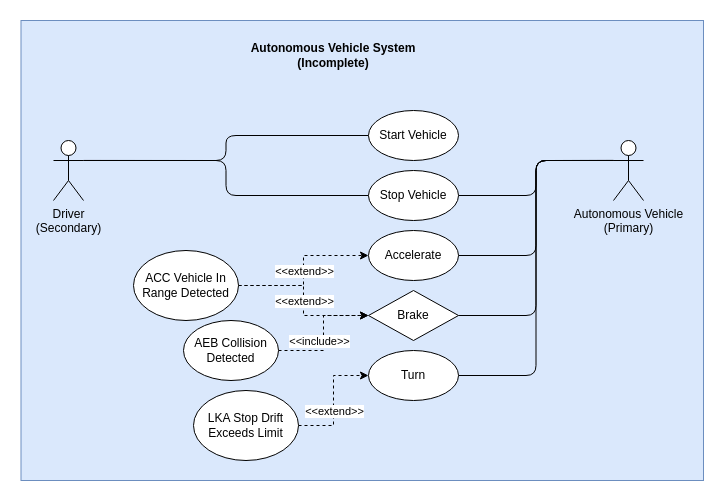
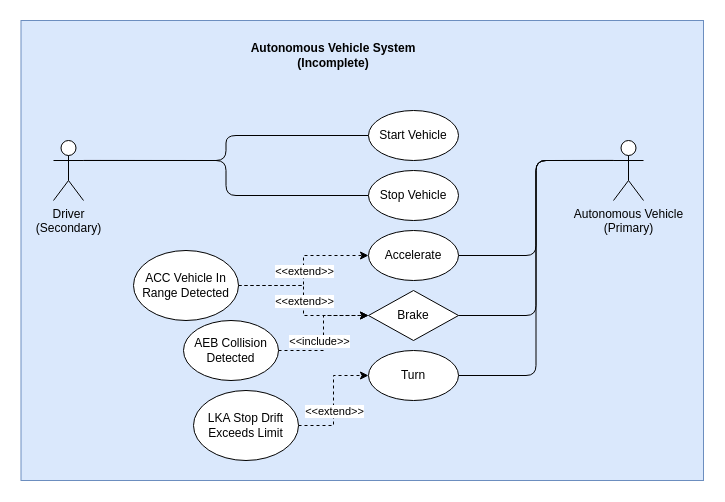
(496, 196) -> none
